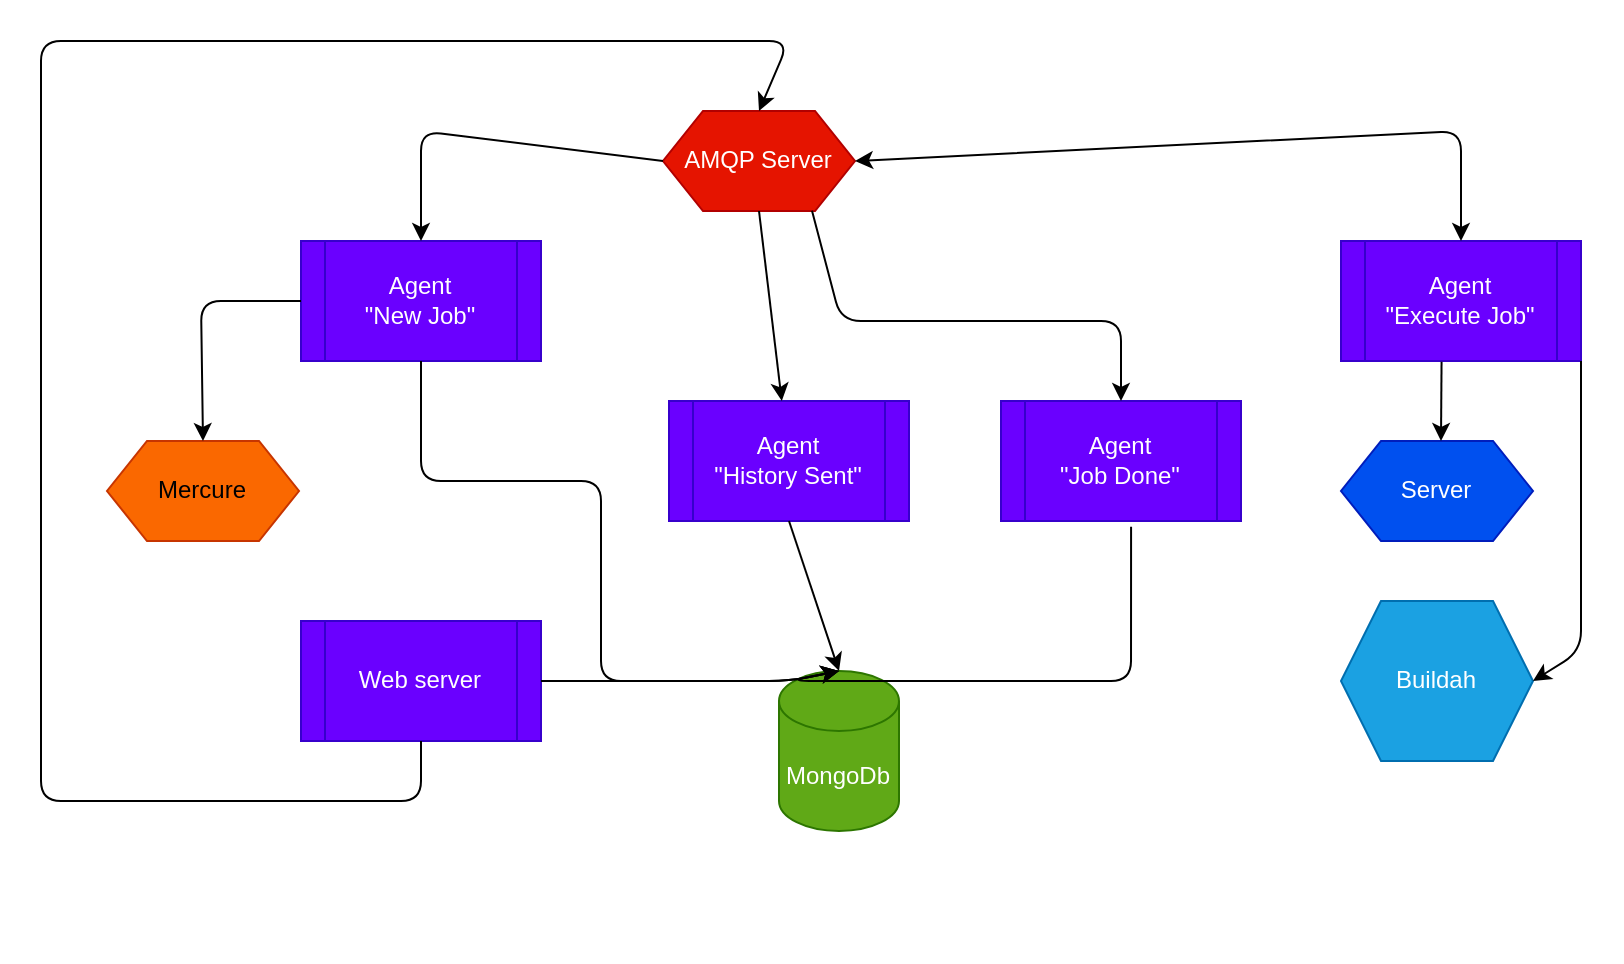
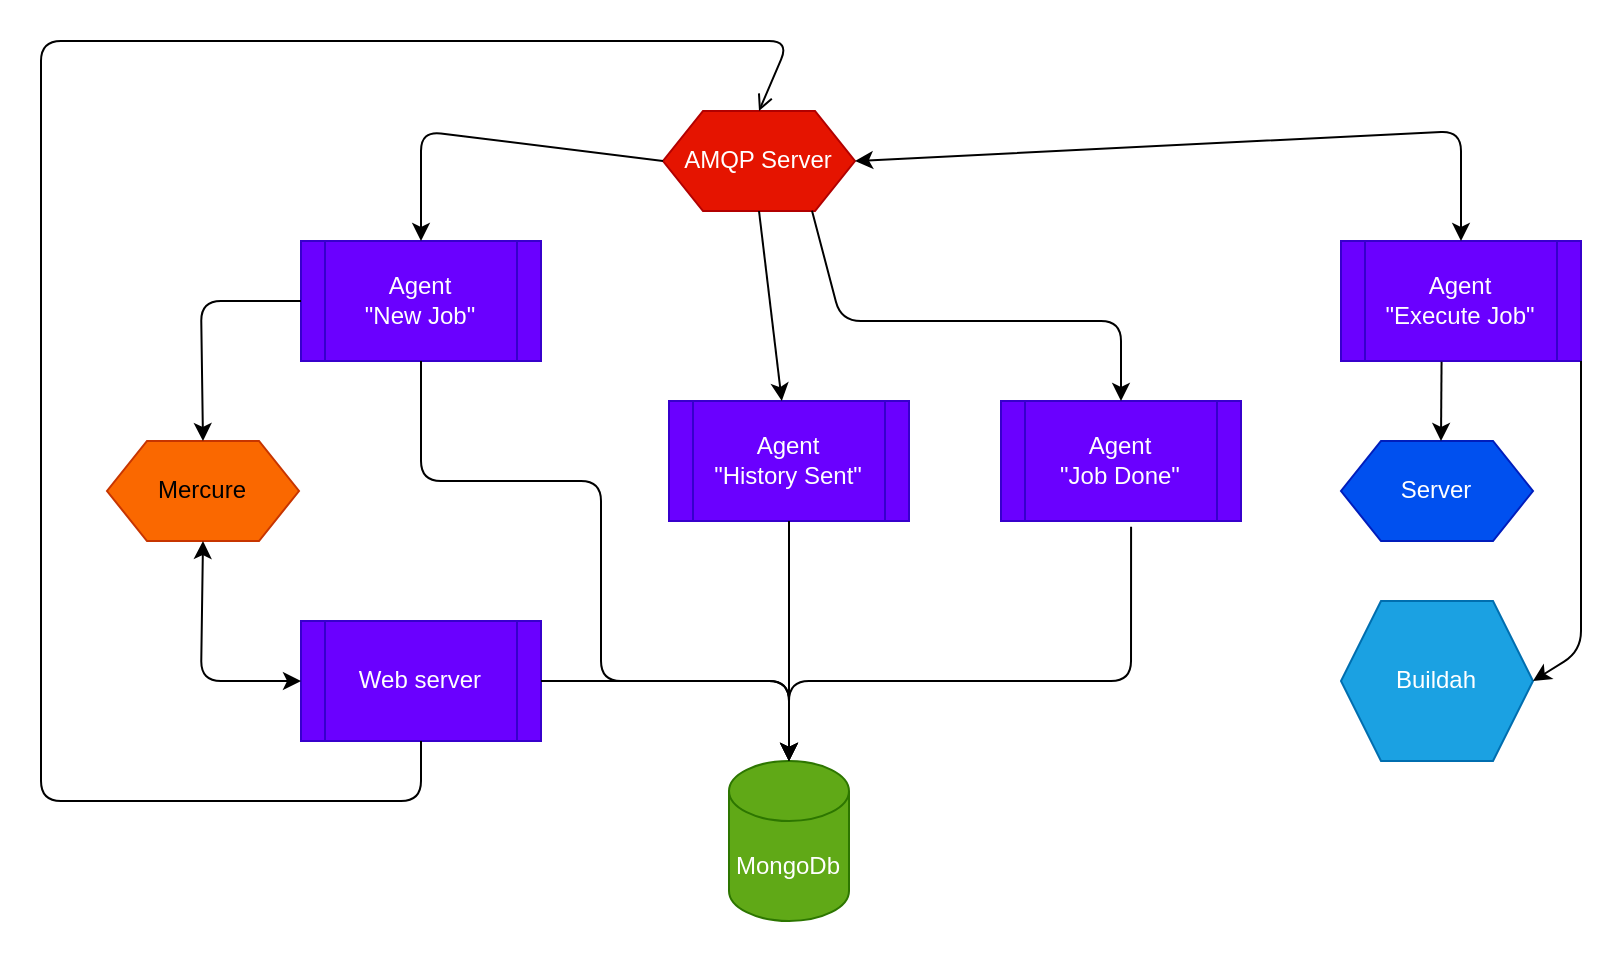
(765, 97) -> (764, 100)
none -> (201, 654)
(839, 751) -> (789, 841)
